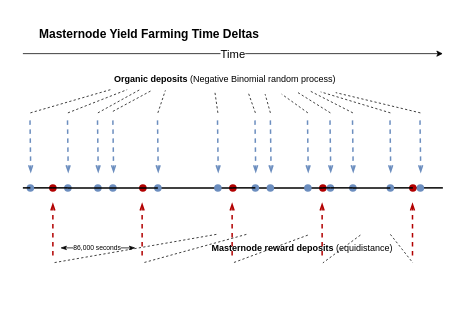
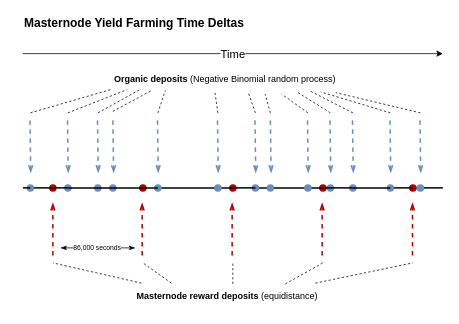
(177, 34) -> (162, 23)
(330, 248) -> (255, 297)
